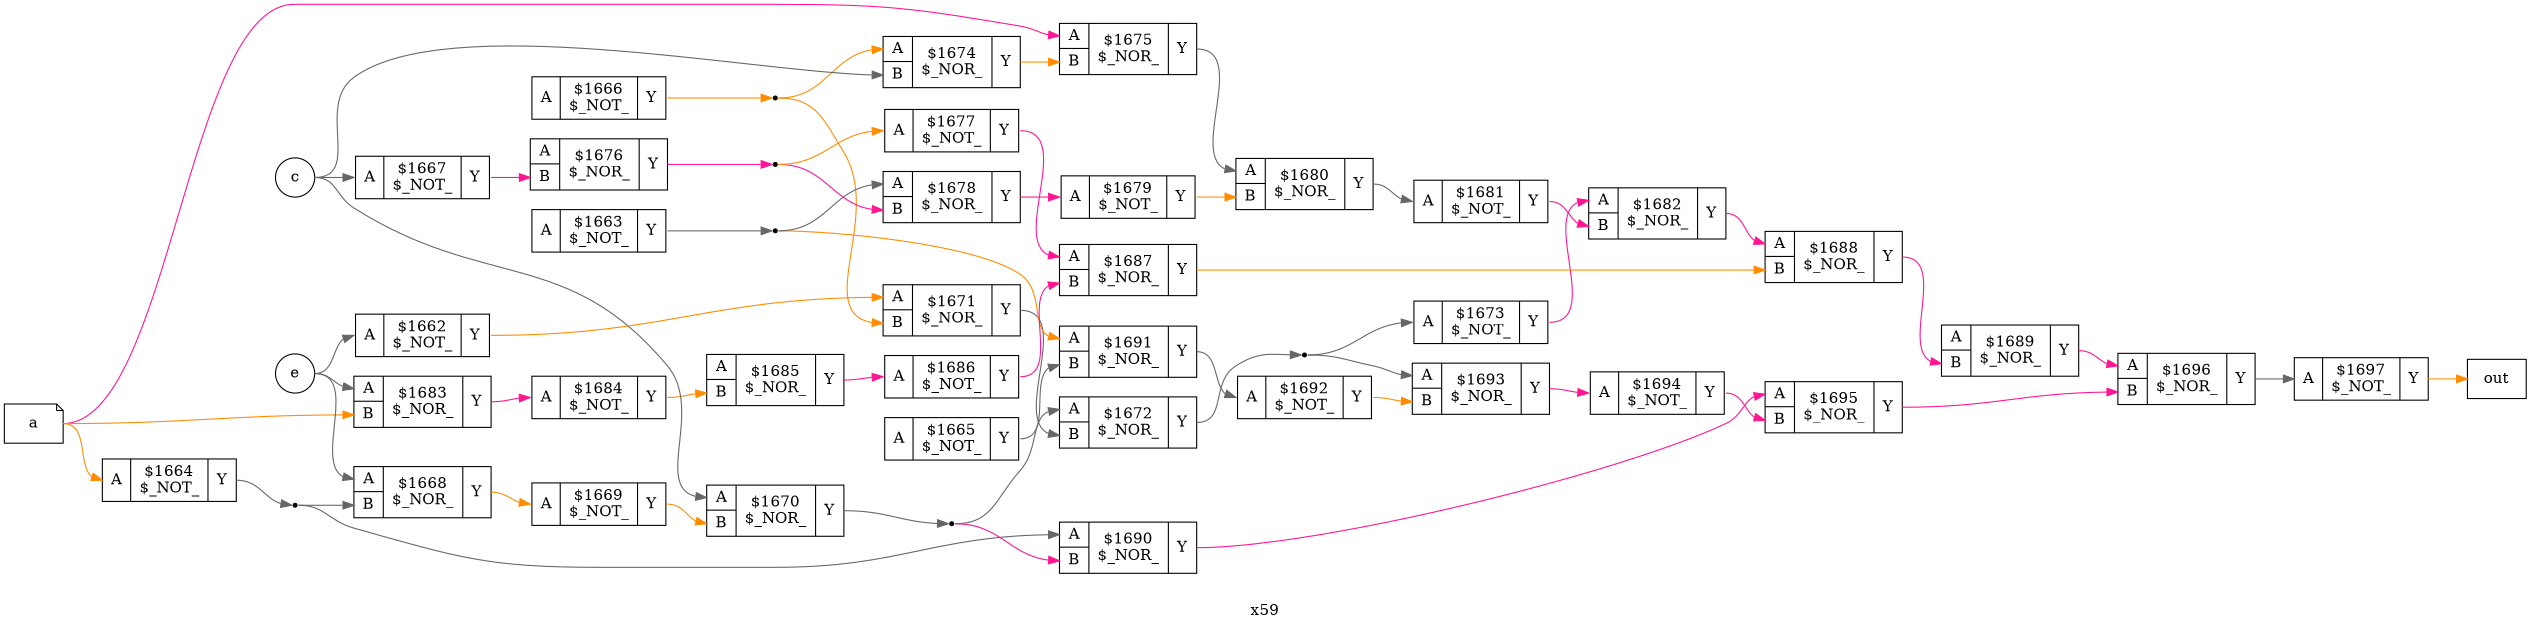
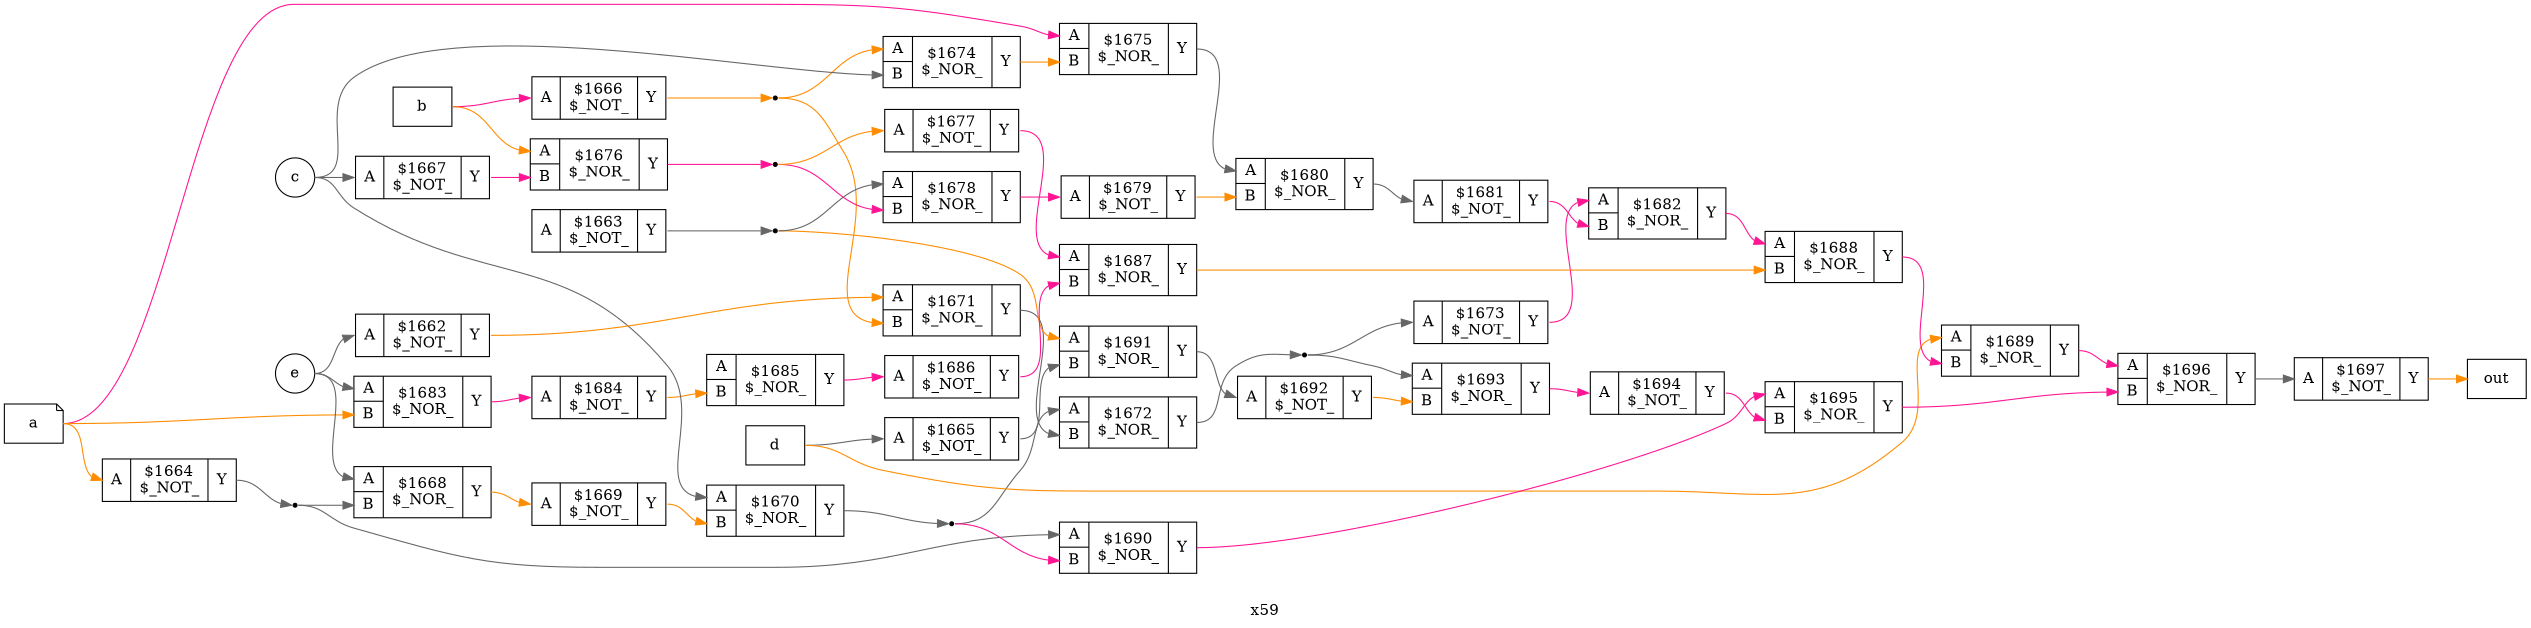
none -> (422, 107)
none -> (775, 445)
